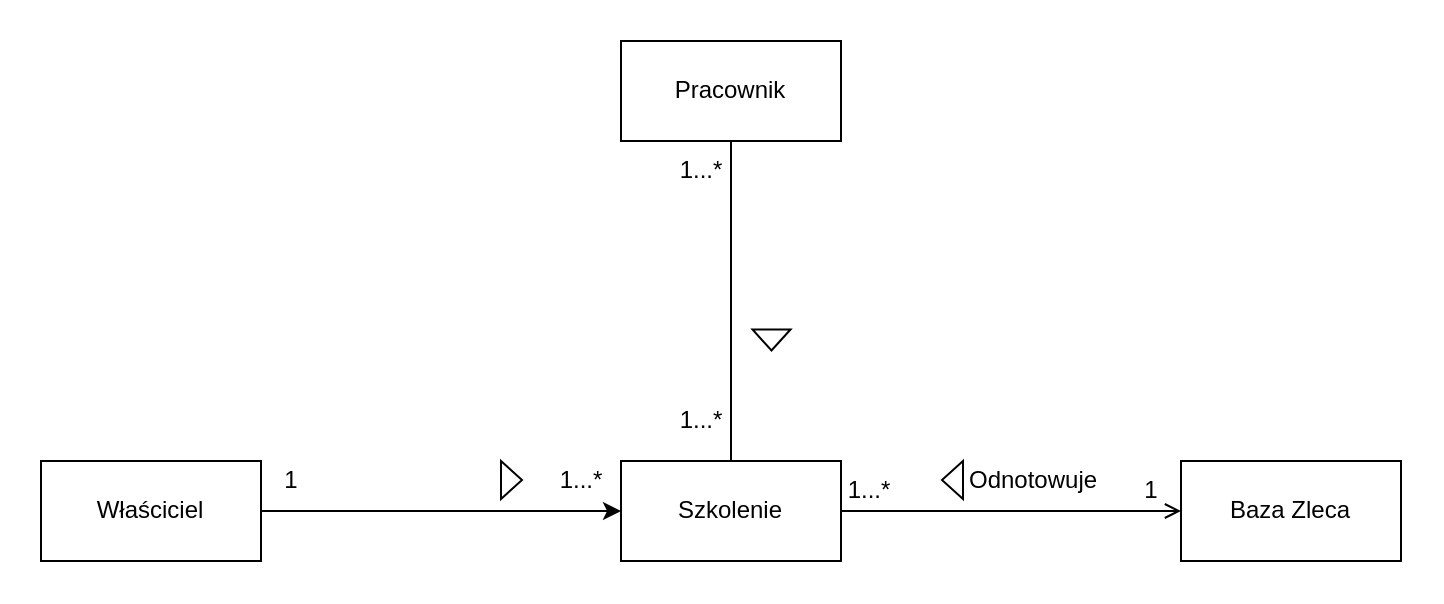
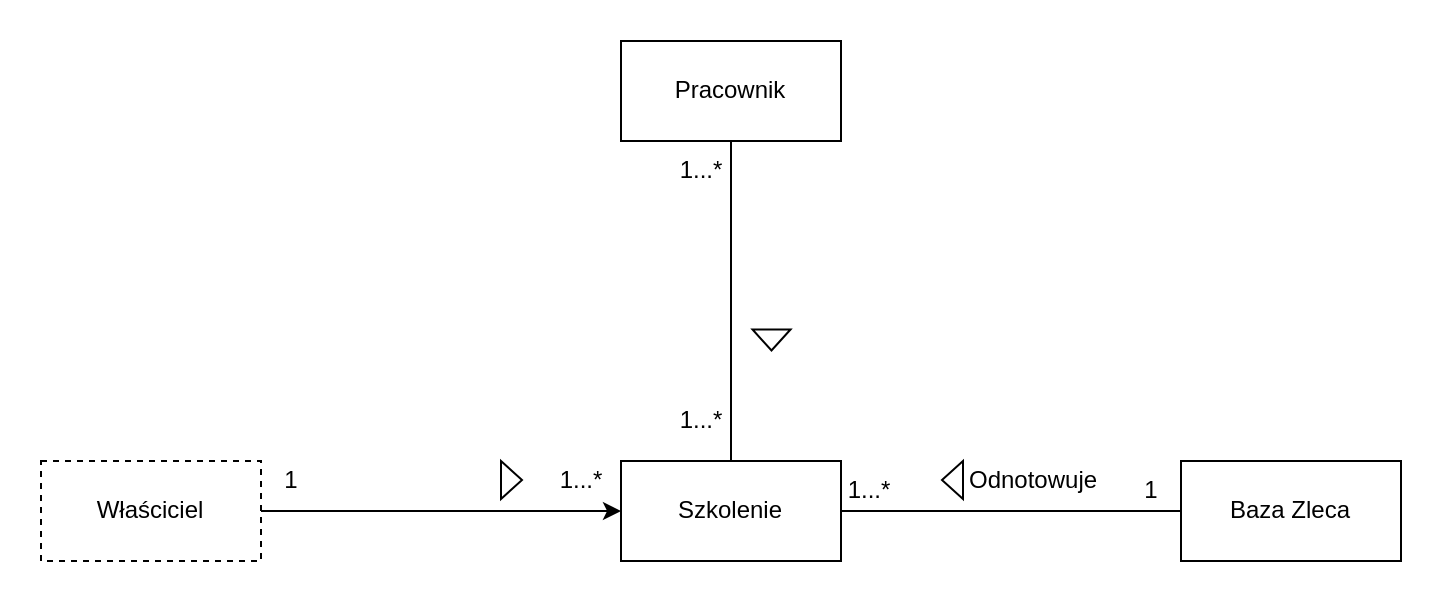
(151, 511) -> (151, 511)
(1173, 511) -> (1174, 511)
